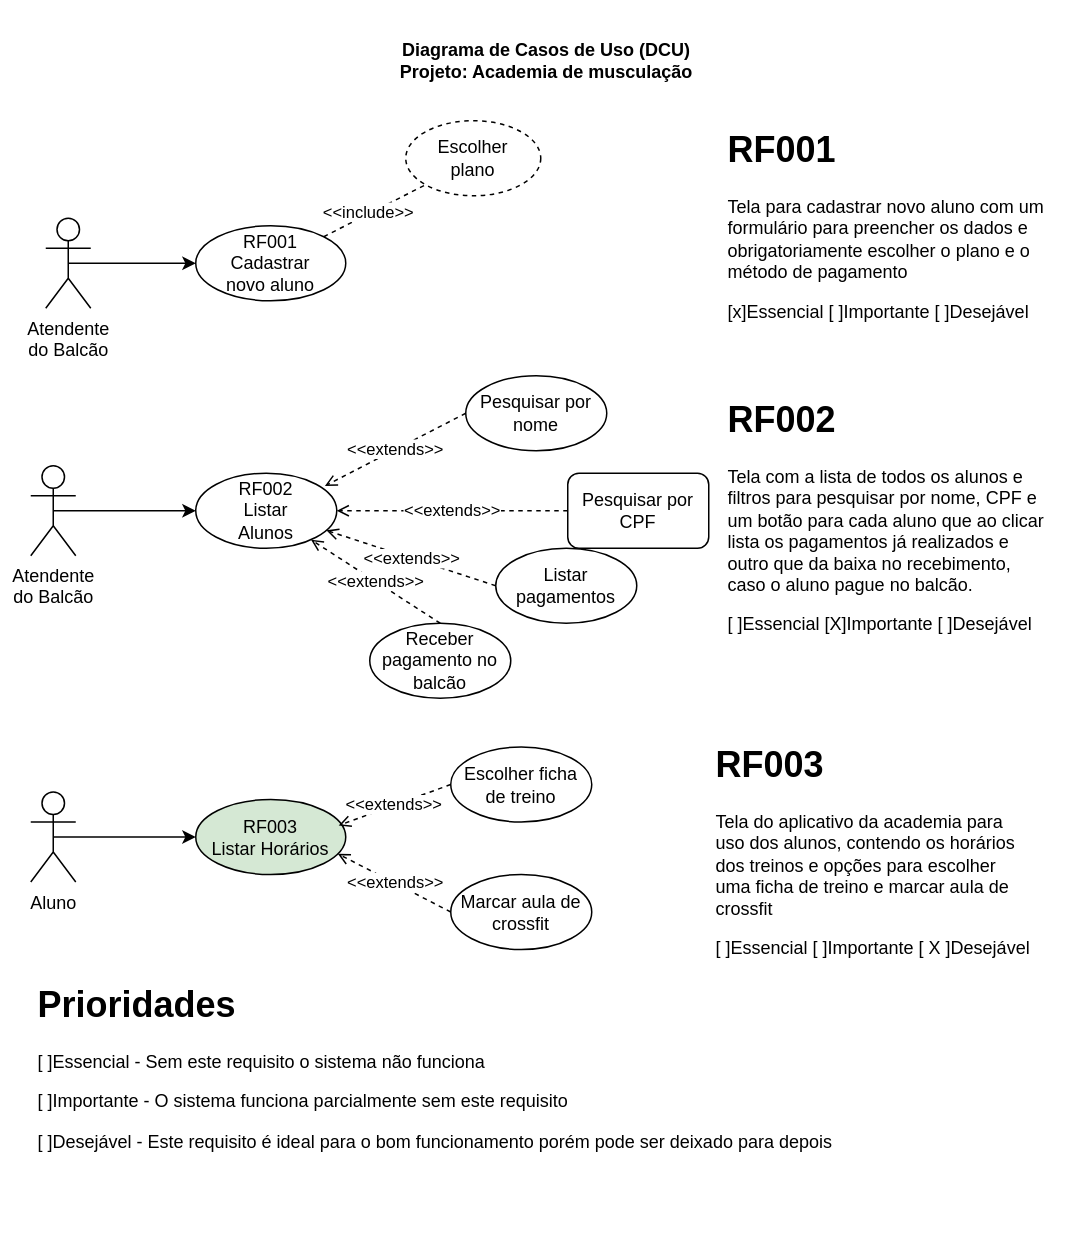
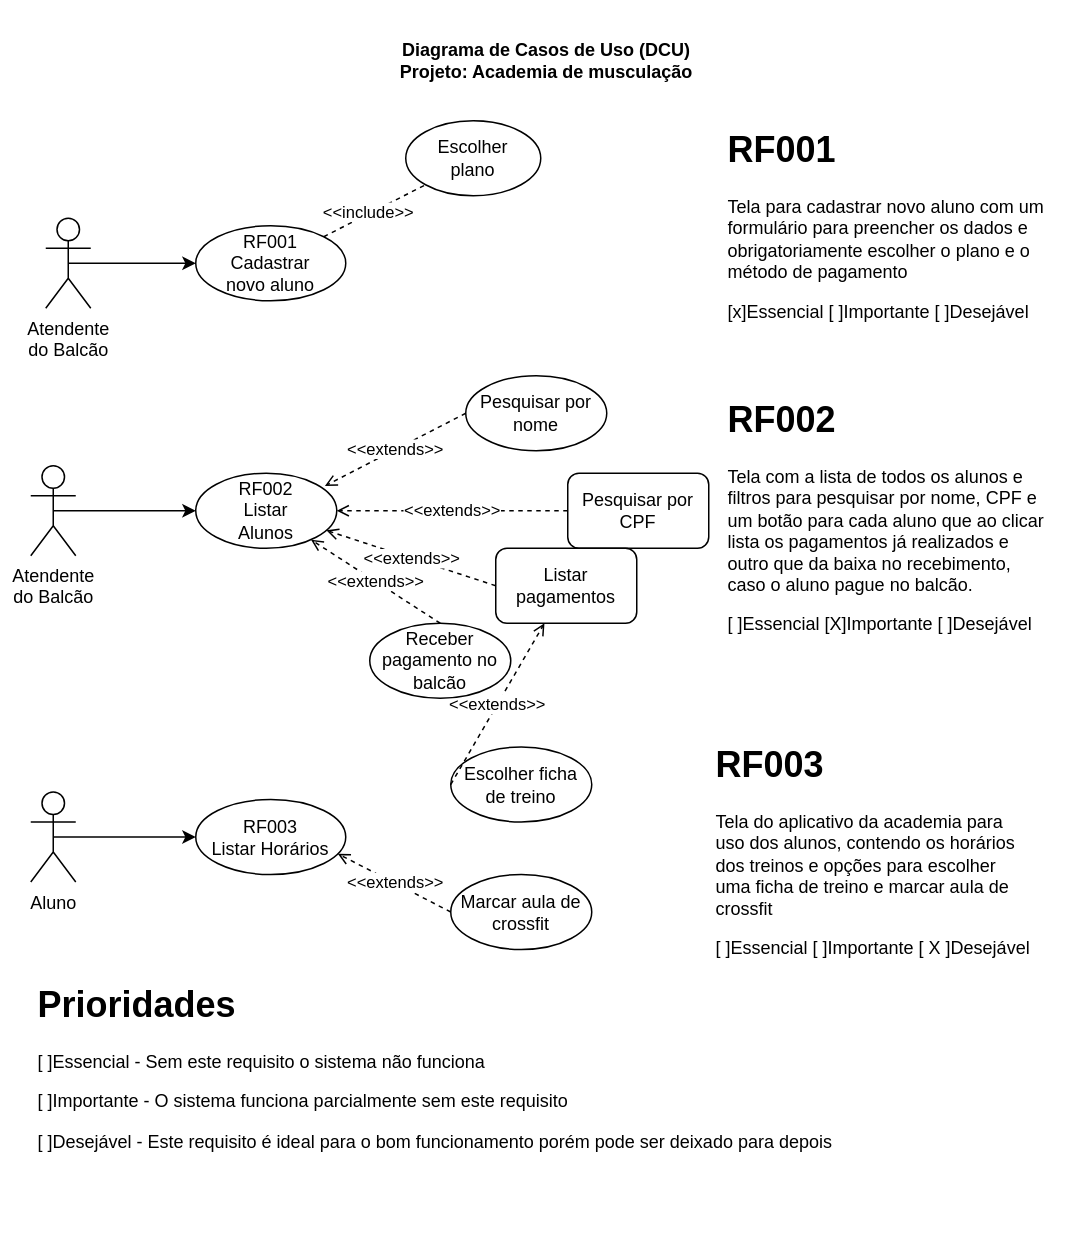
(473, 158) -> (473, 158)
(566, 586) -> (566, 586)
(414, 798) -> (475, 742)
(271, 837) -> (271, 837)
